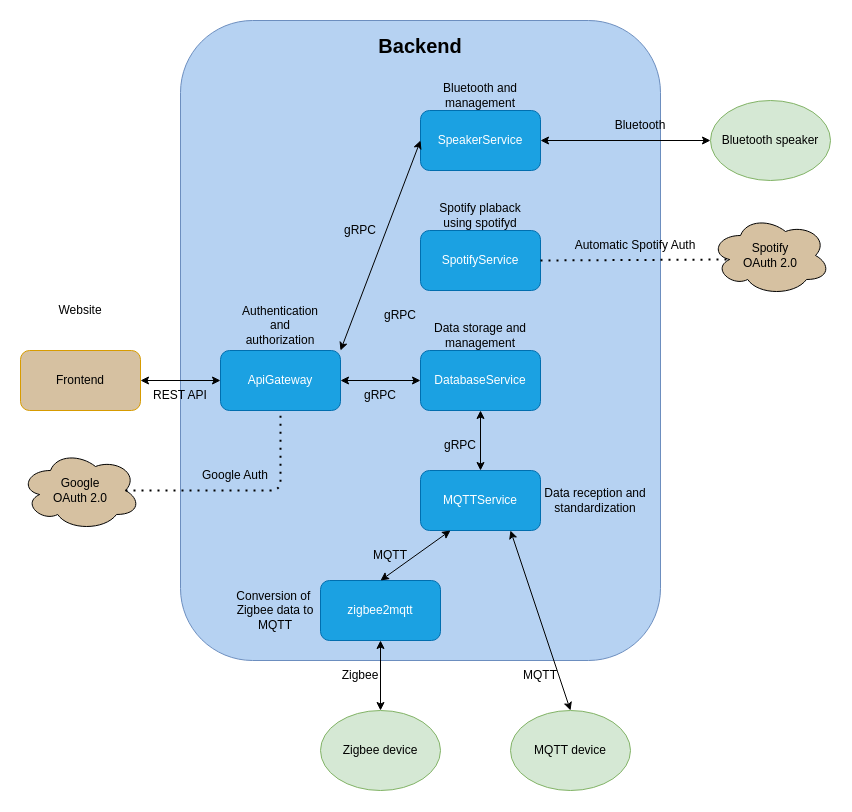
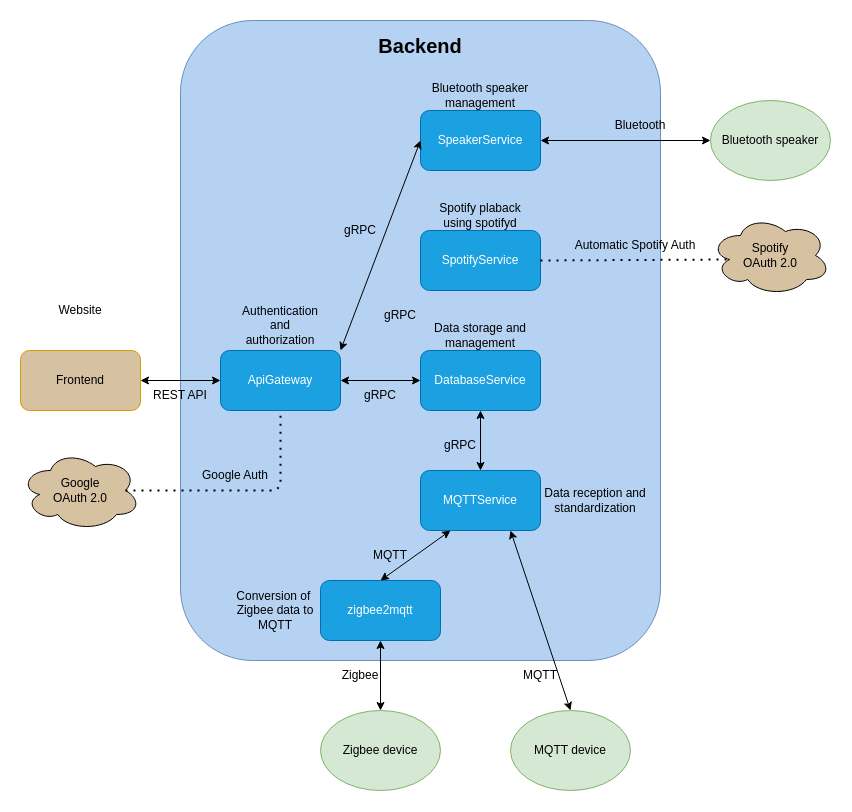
(481, 96) -> (481, 96)
